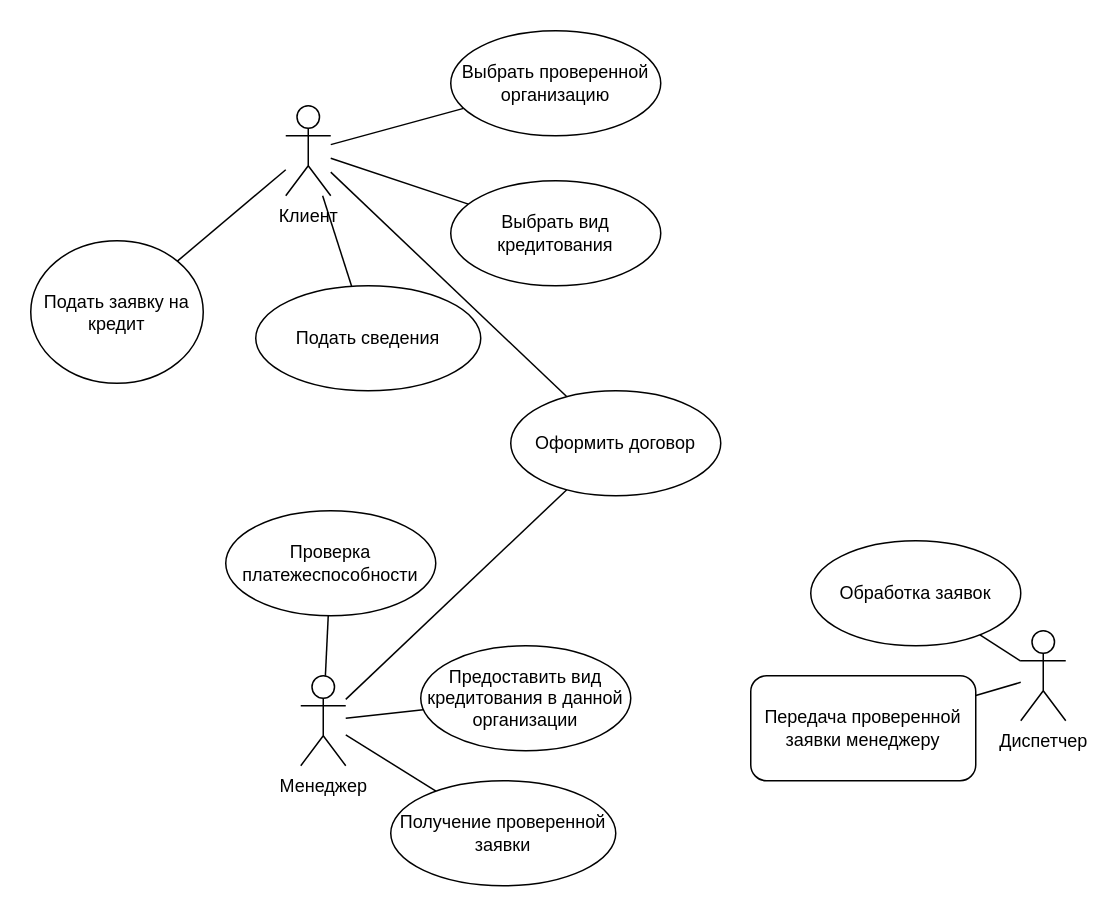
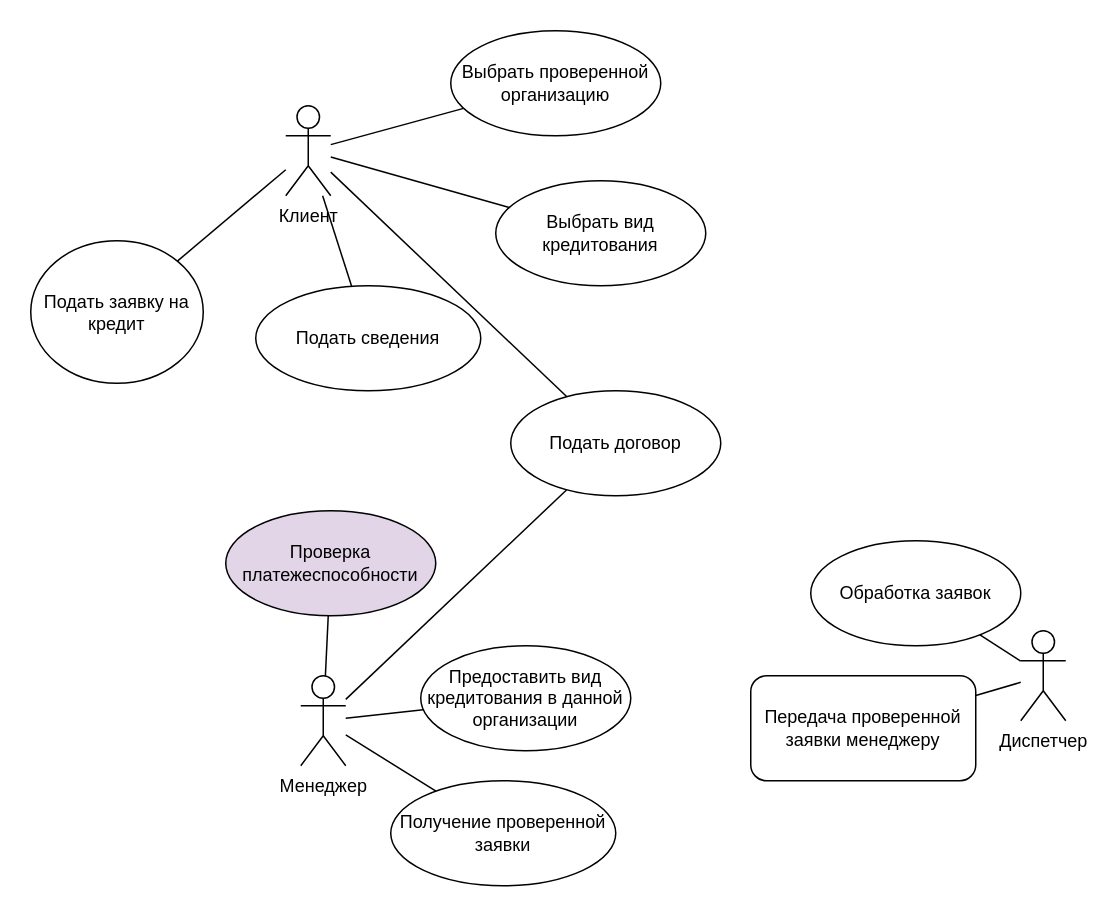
(556, 233) -> (601, 233)
(616, 443) -> (616, 443)
(331, 563) -> (331, 563)
